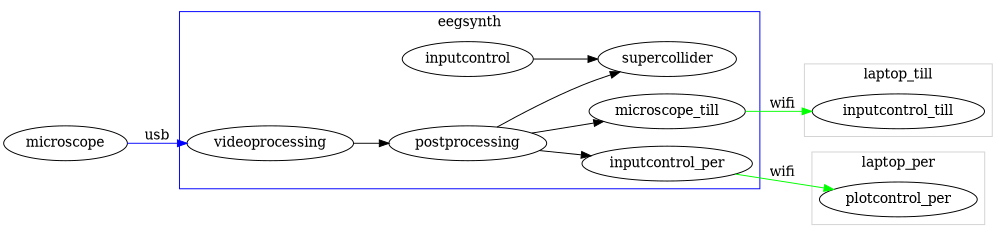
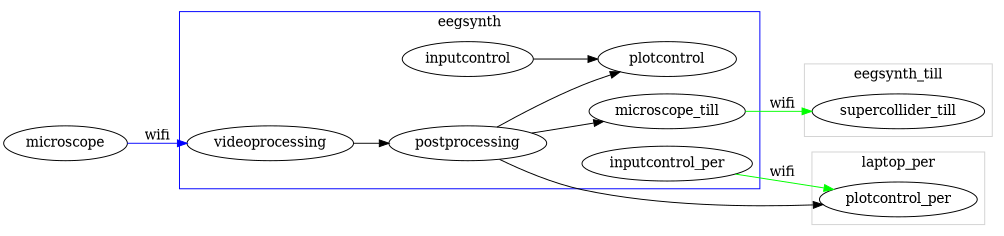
(667, 59) -> (667, 59)
(898, 75) -> (898, 75)
(898, 111) -> (898, 111)
(157, 136) -> (157, 136)
(560, 153) -> (653, 200)
